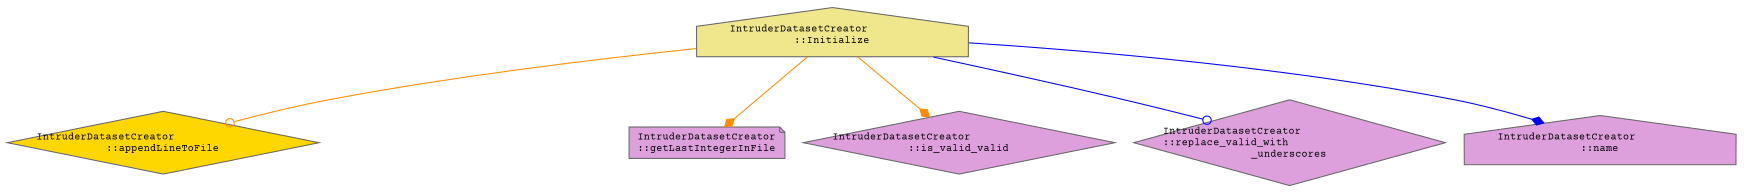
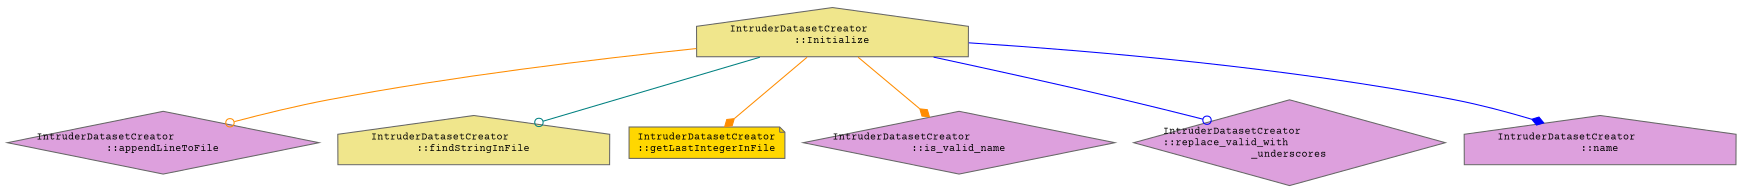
(163, 143) -> (163, 143)
none -> (474, 143)
(707, 143) -> (707, 143)
(959, 143) -> (959, 143)
